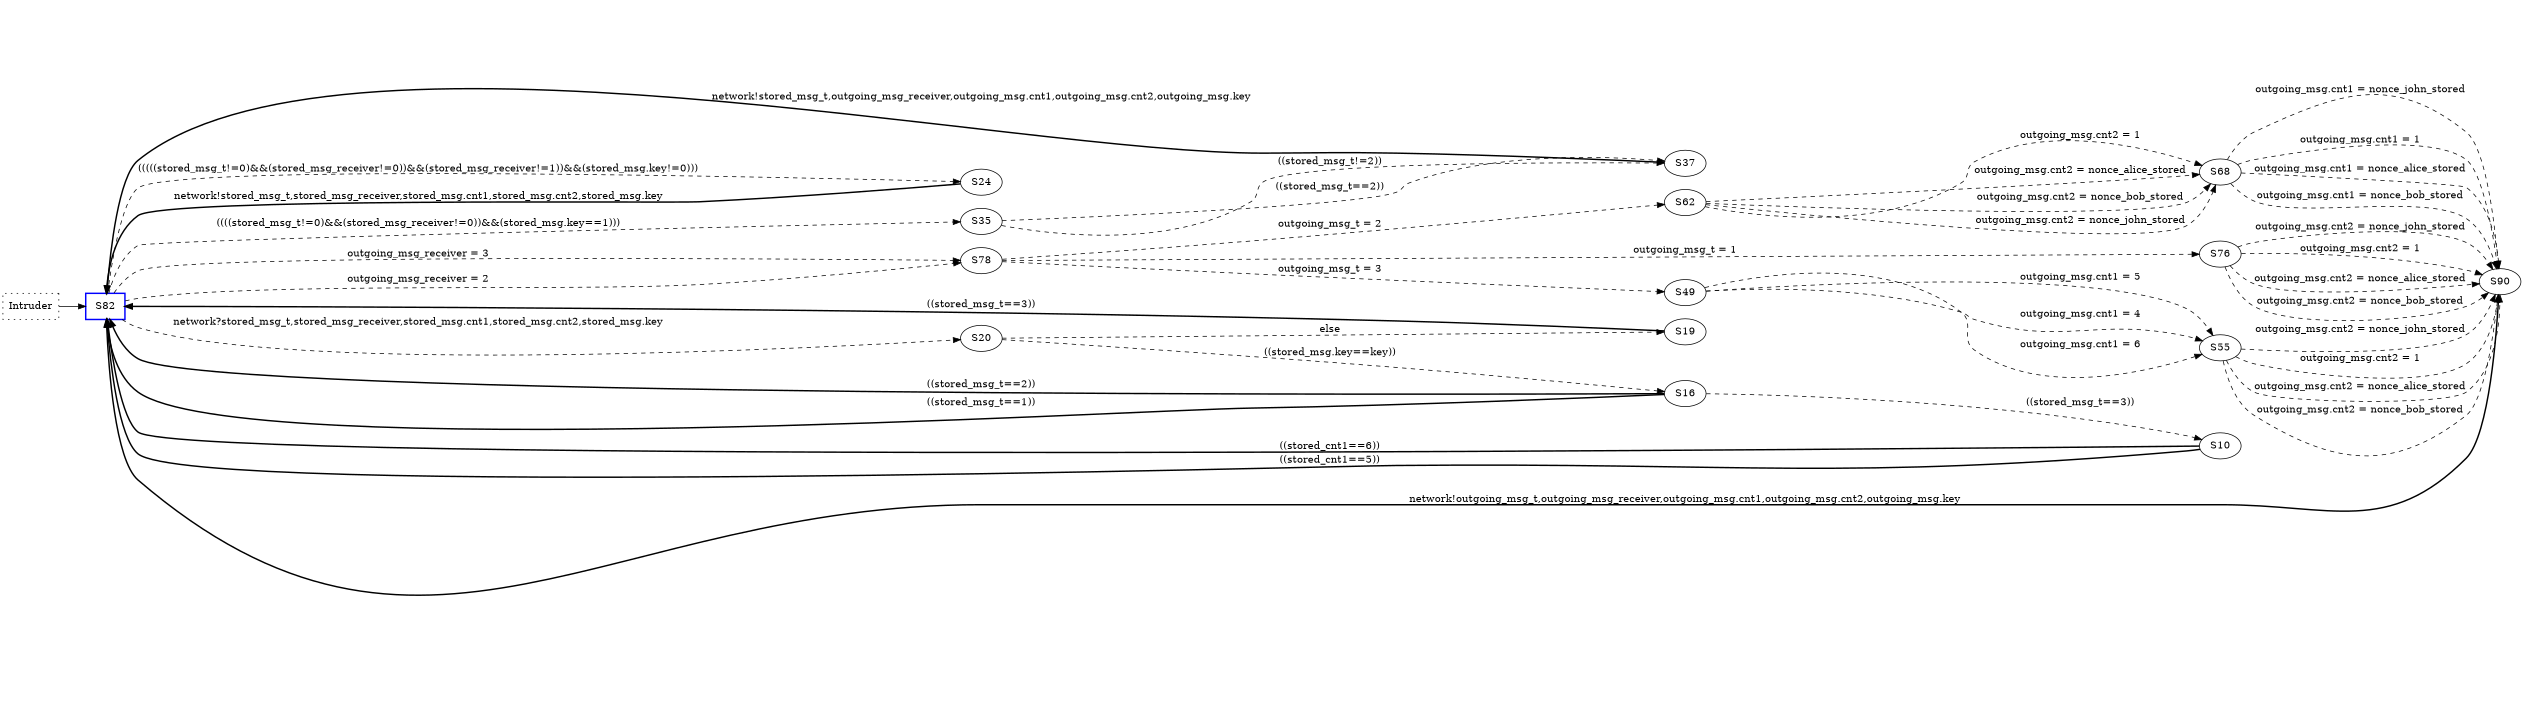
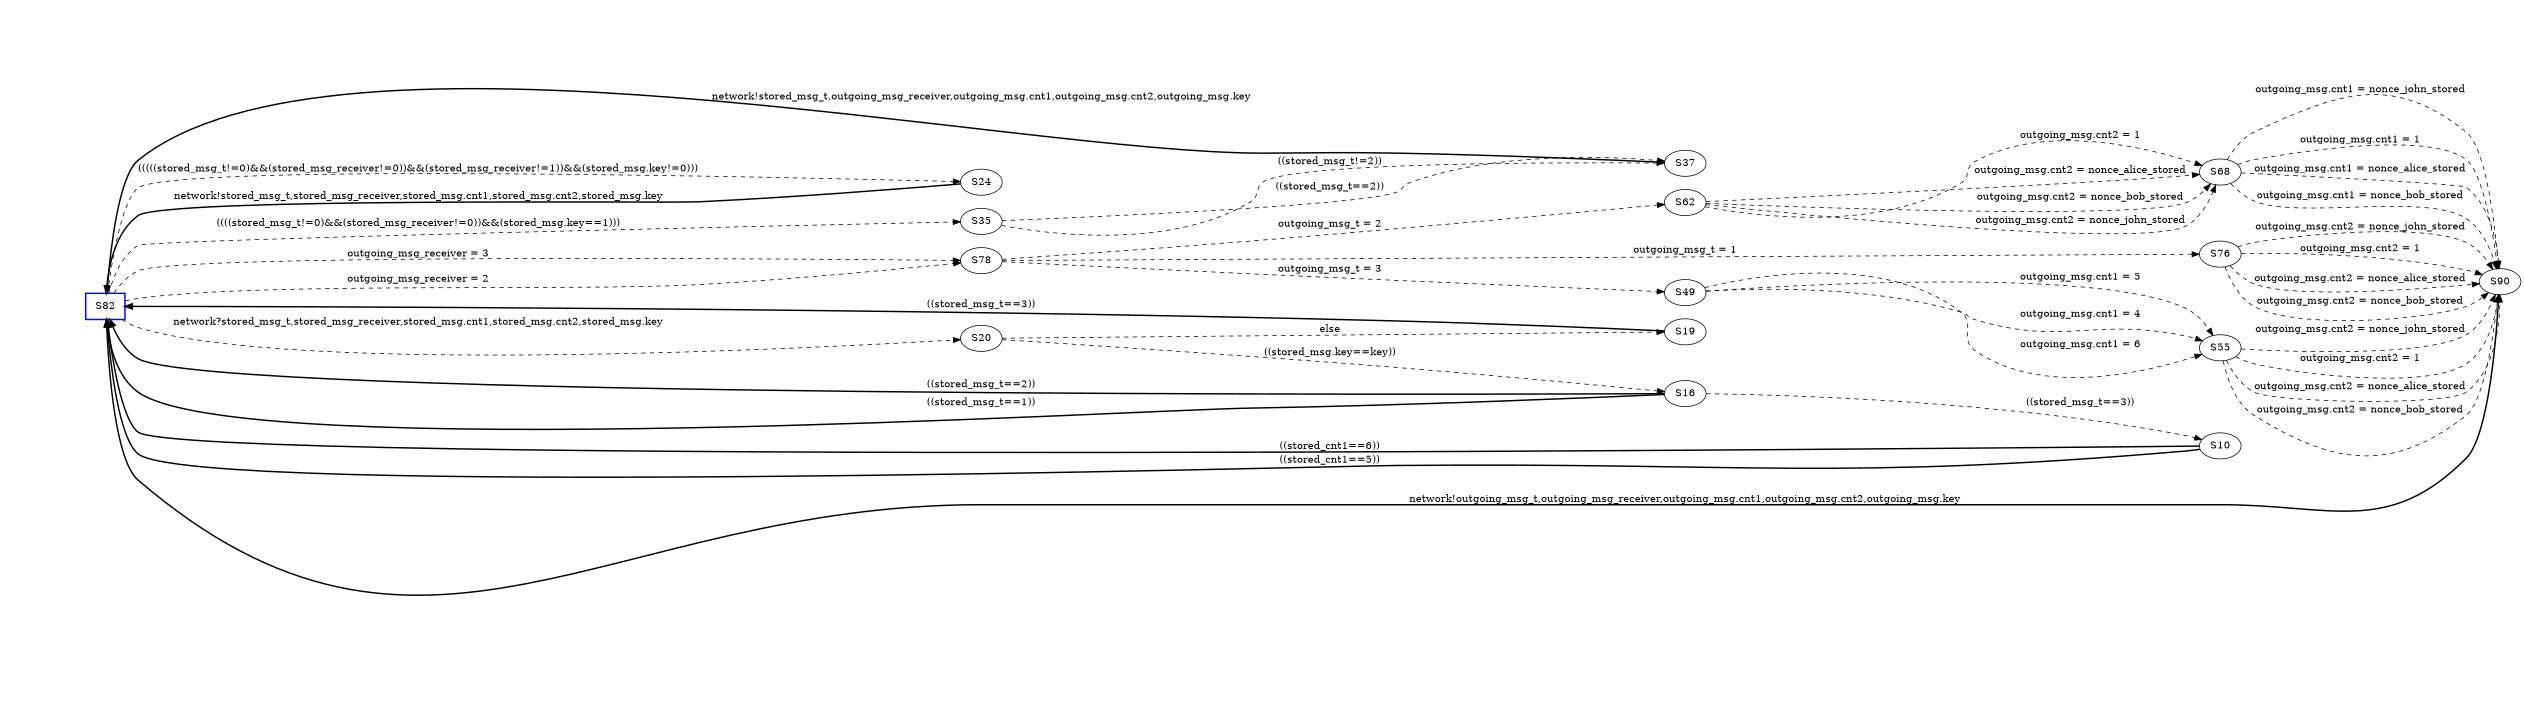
(31, 306) -> none
